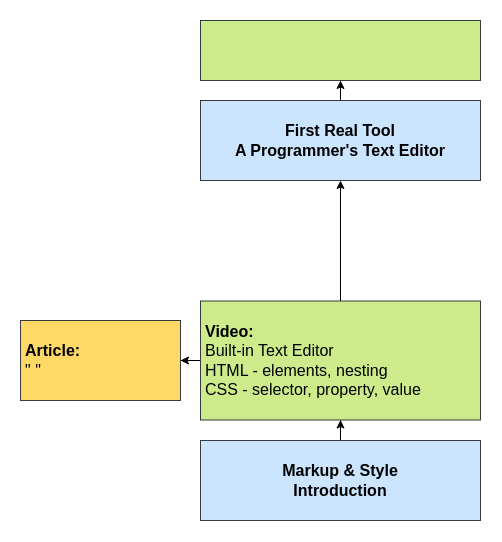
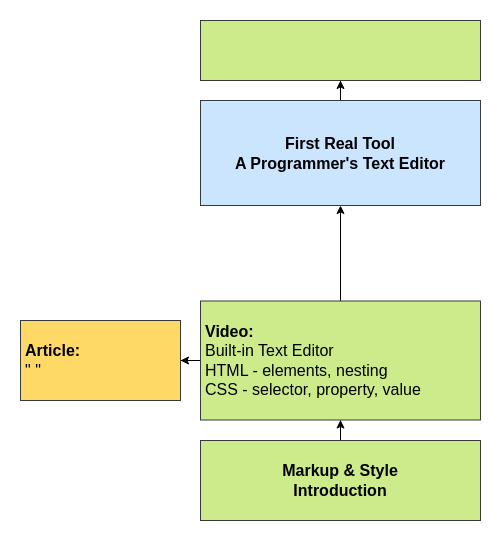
(341, 141) -> (341, 153)
(341, 481) -> (341, 481)
